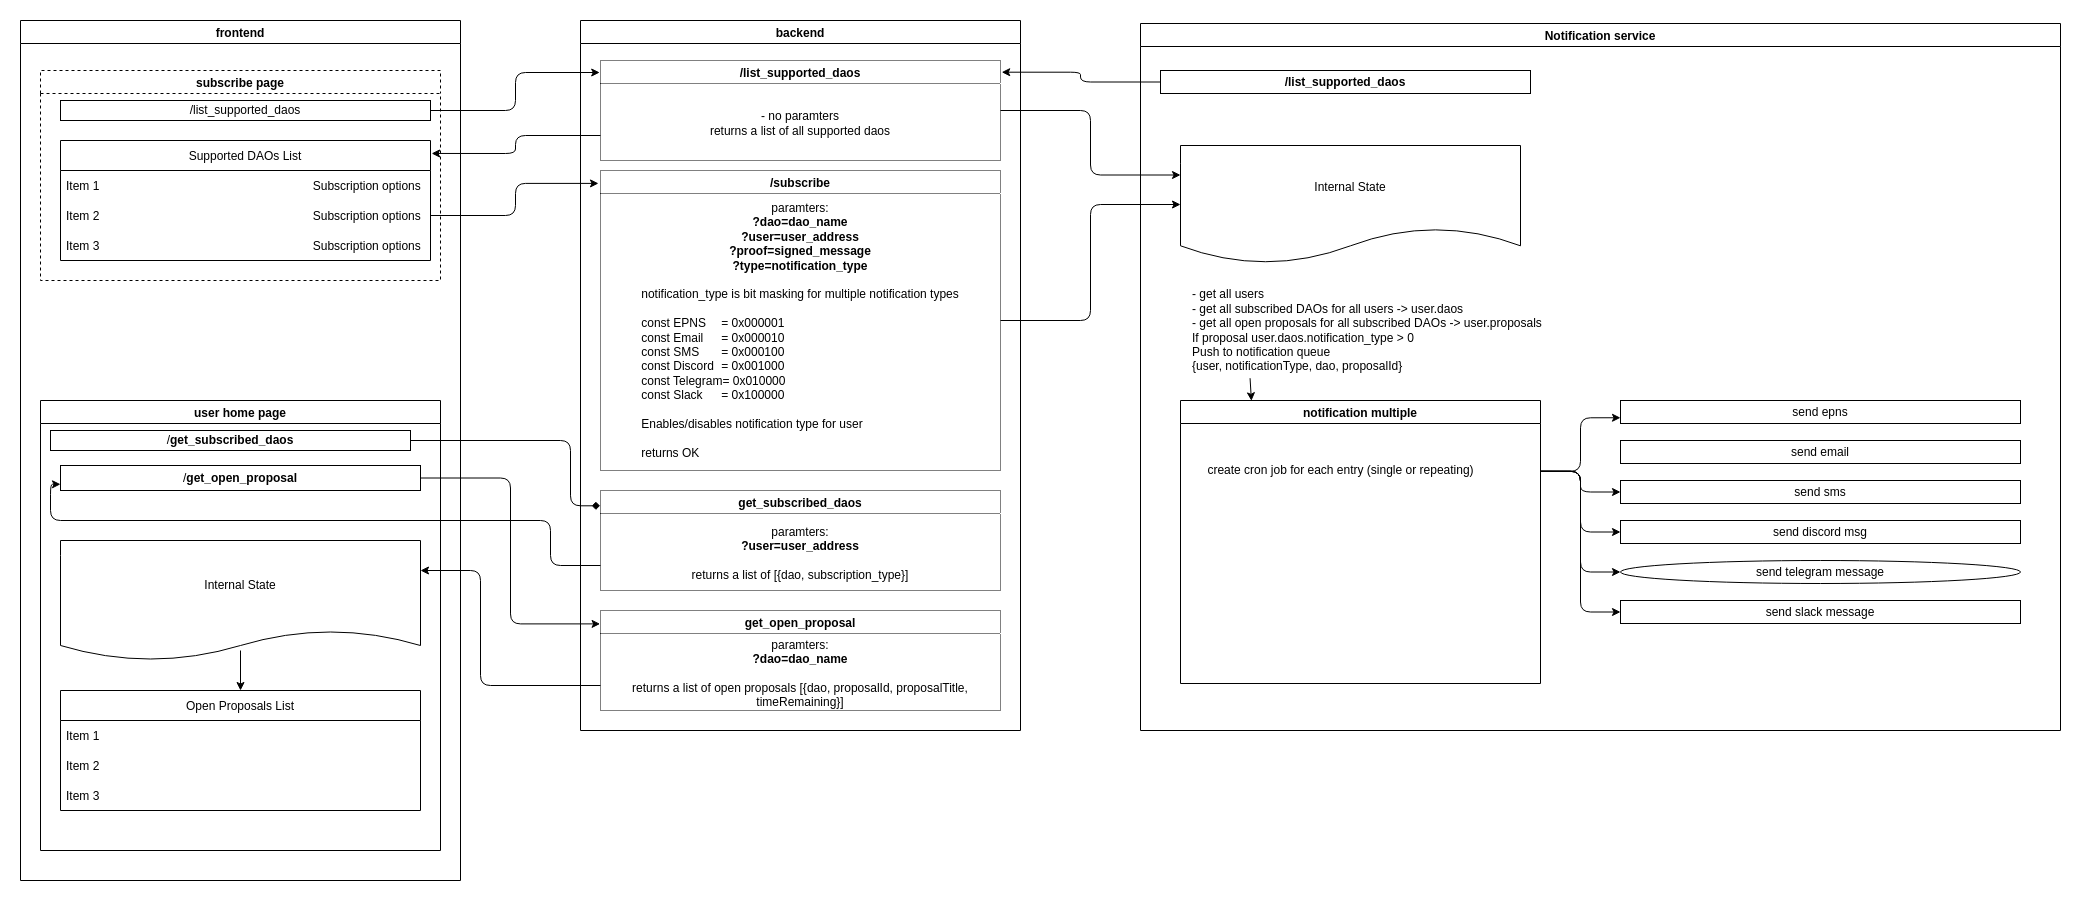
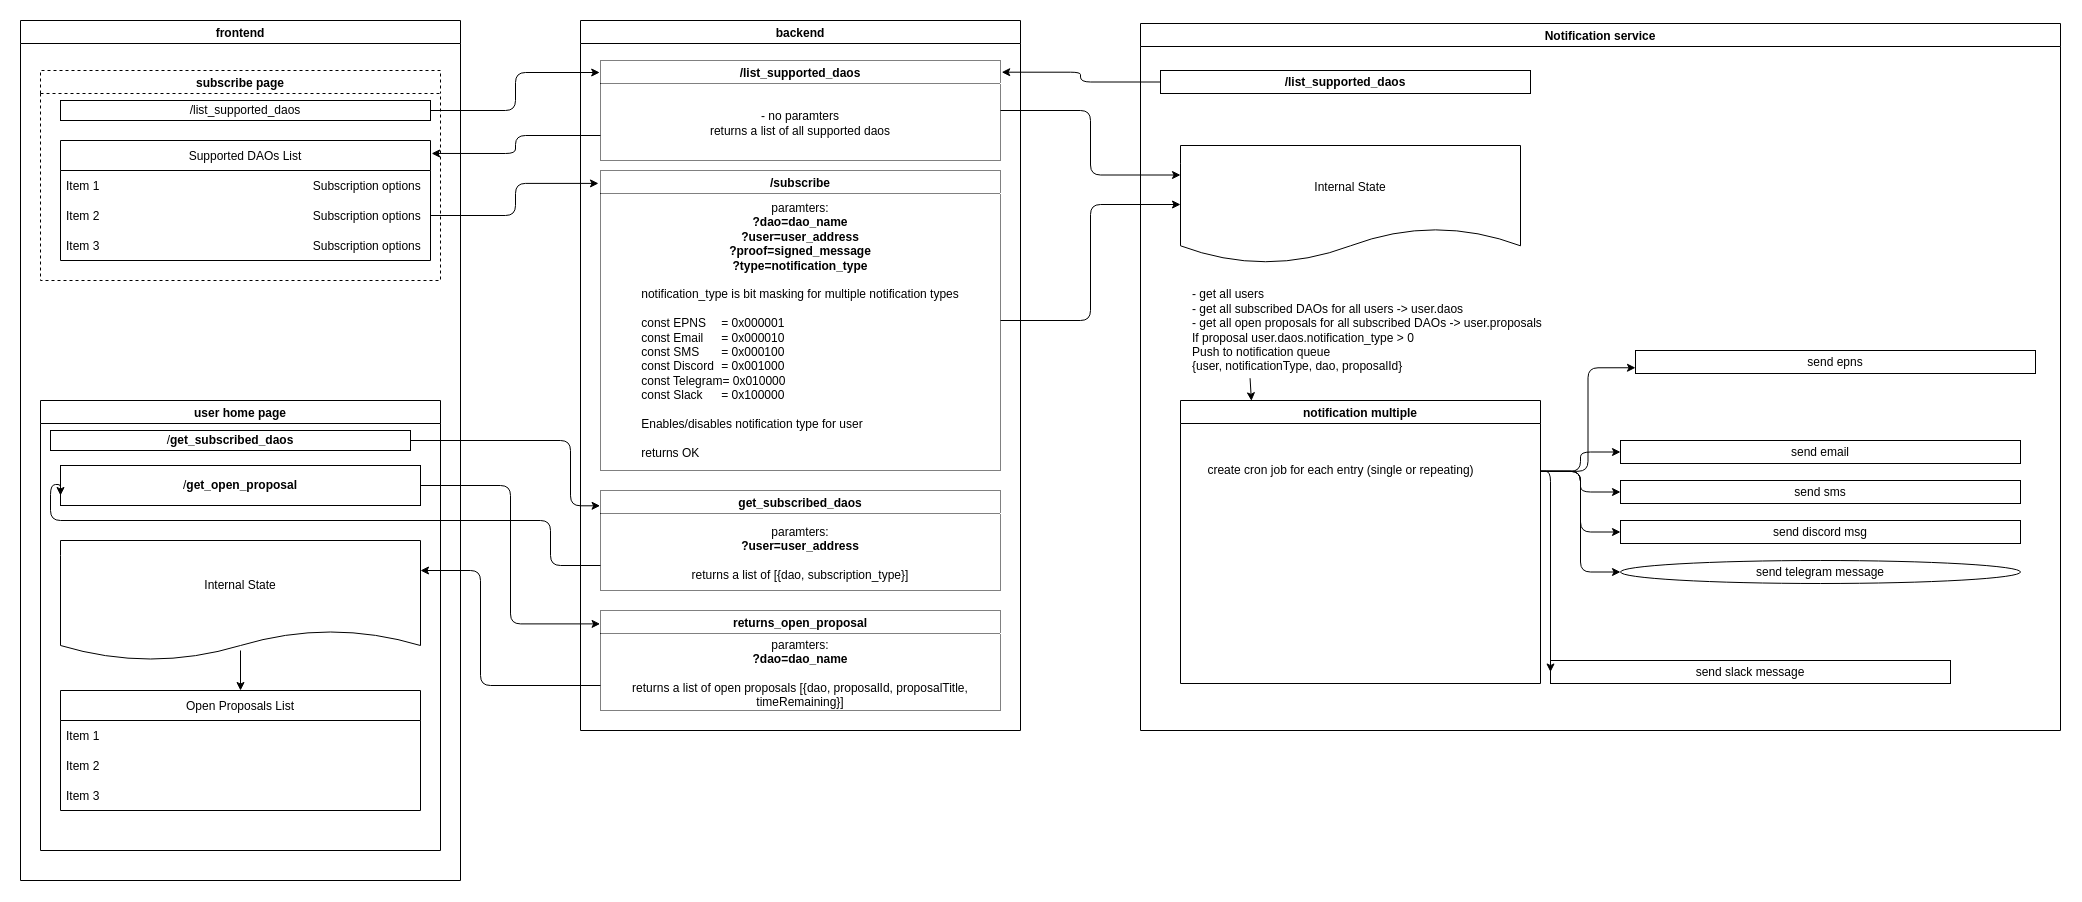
(1821, 412) -> (1836, 362)
none -> (1599, 452)
(241, 478) -> (241, 486)
(591, 506) -> (592, 506)
(1821, 612) -> (1751, 672)
(800, 623) -> (800, 623)
